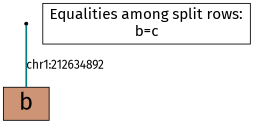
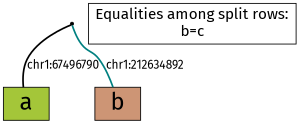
none -> (26, 104)
